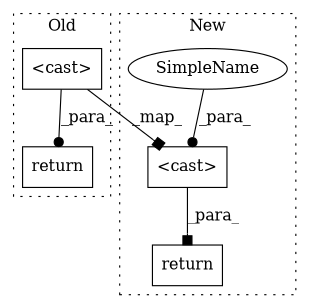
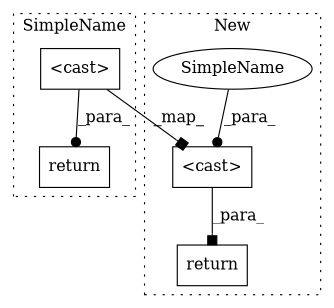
(62, 27) -> (75, 27)
